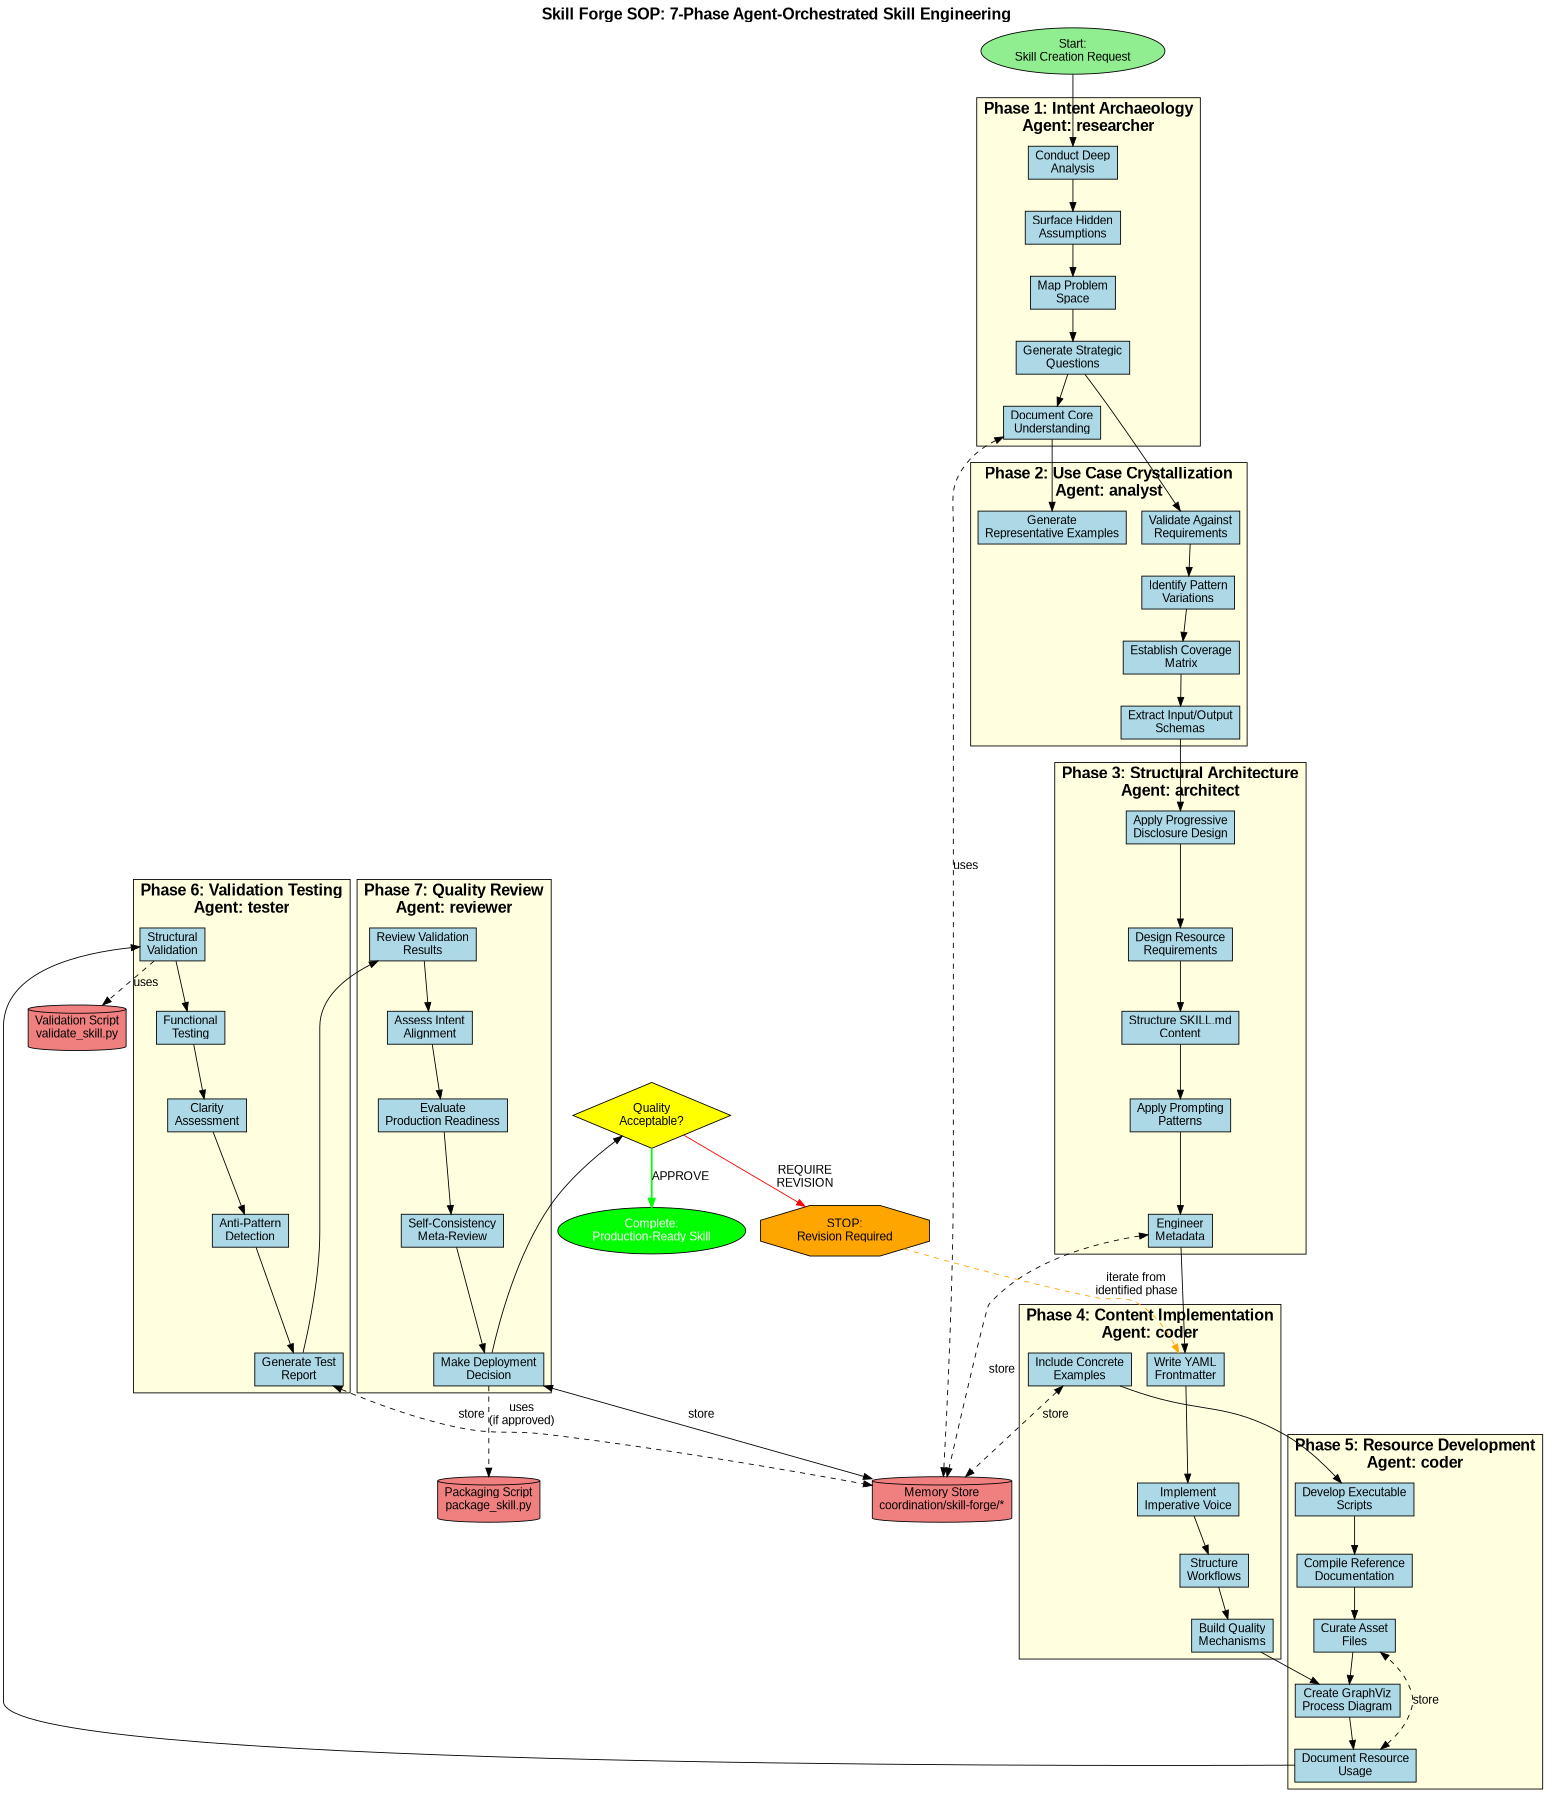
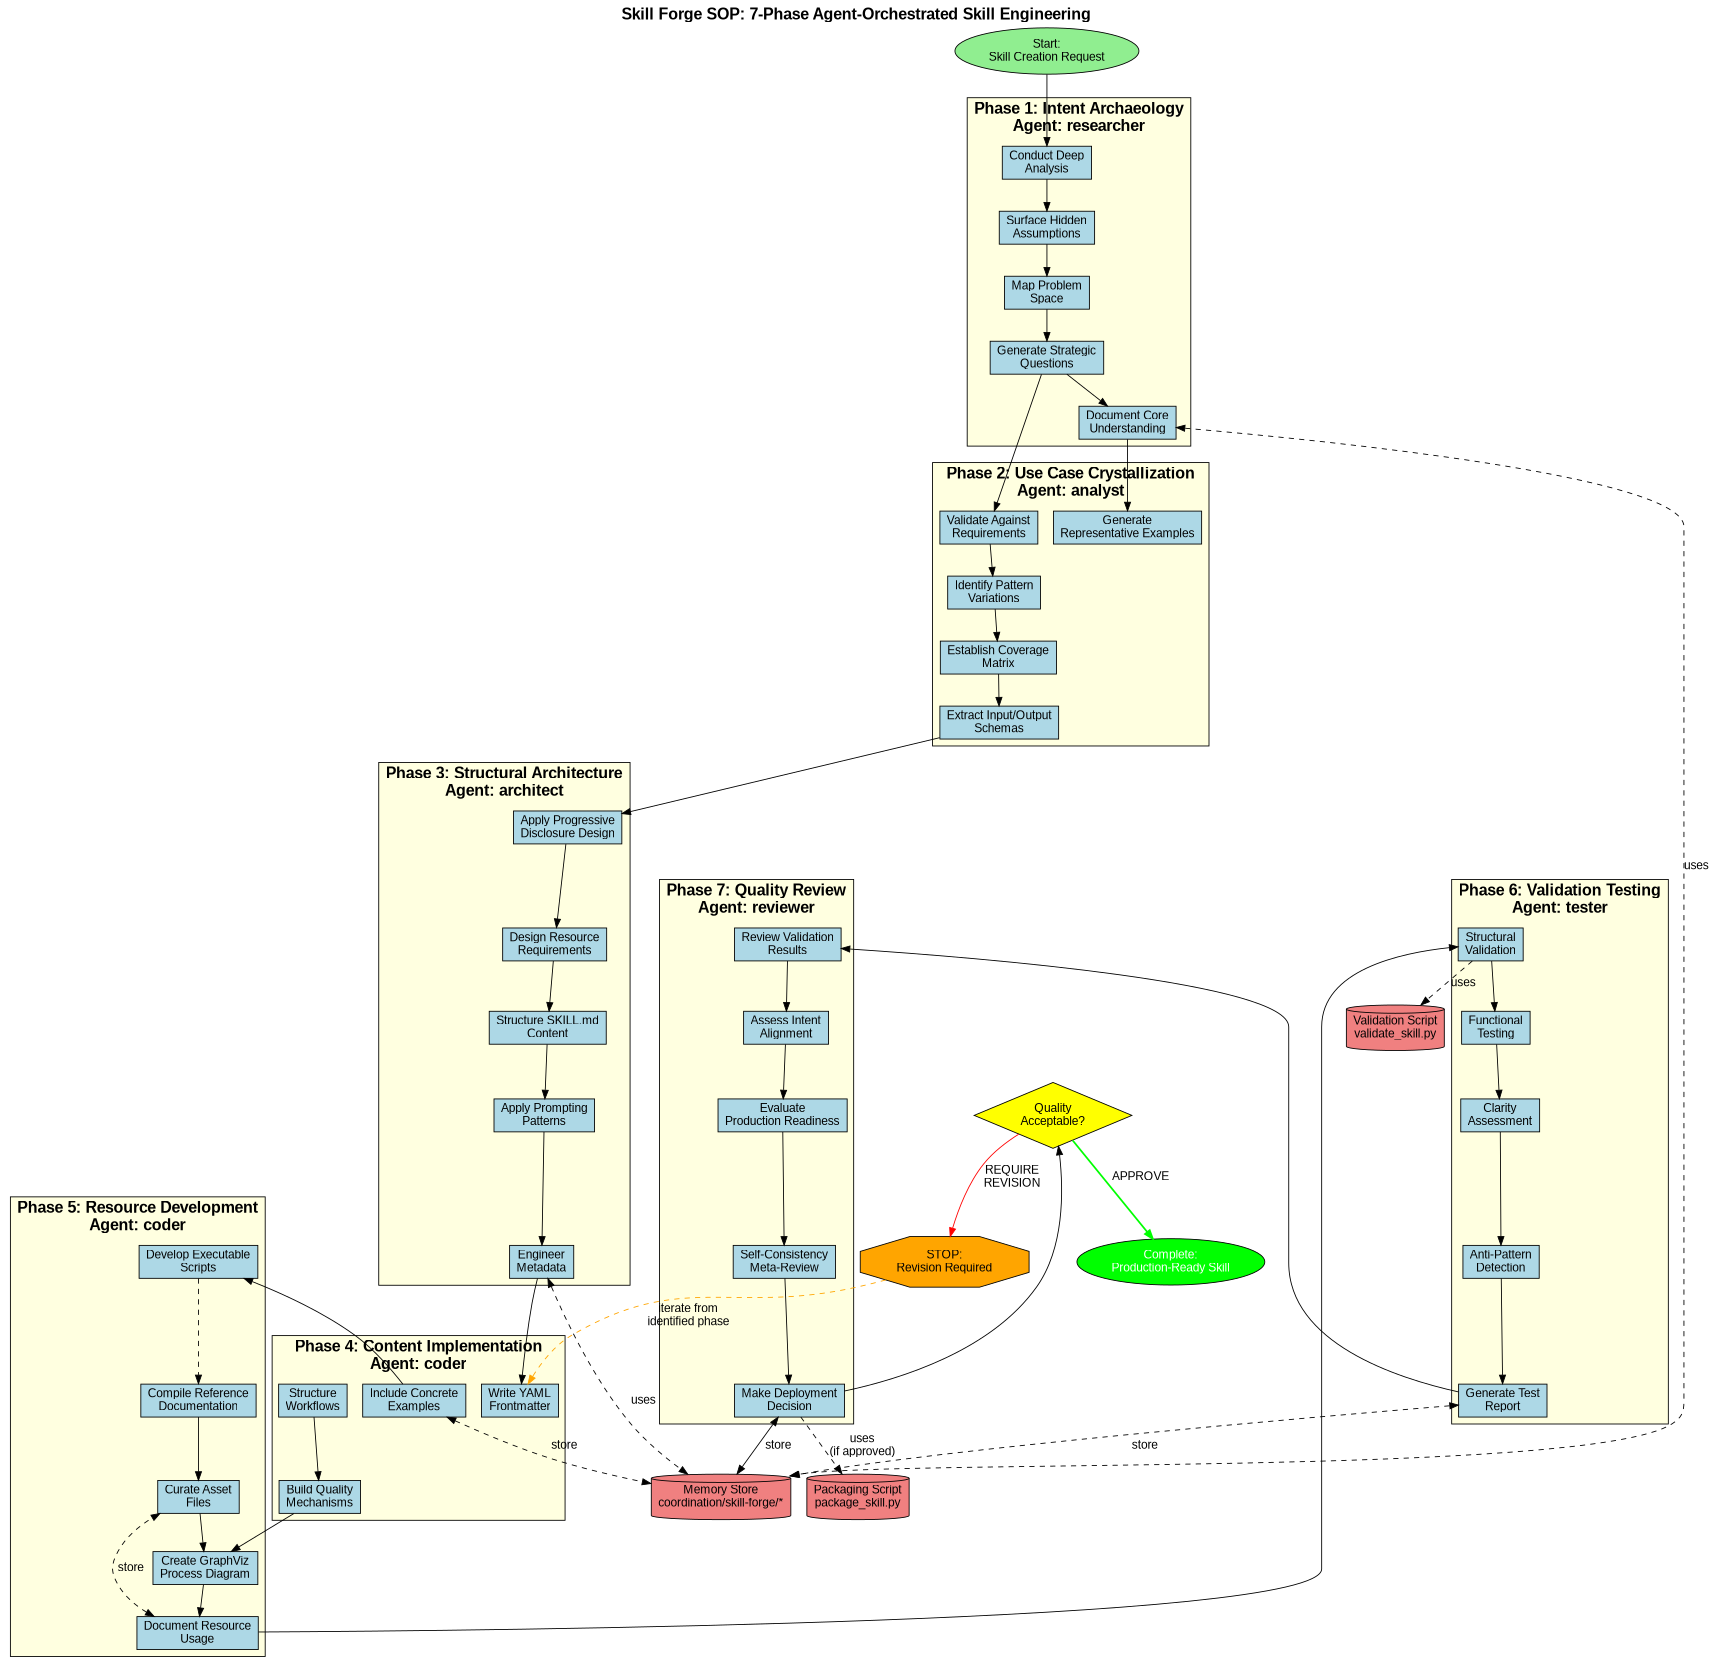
(1002, 1369) -> (644, 1401)
(1188, 1499) -> none
(1355, 1531) -> (198, 1327)
